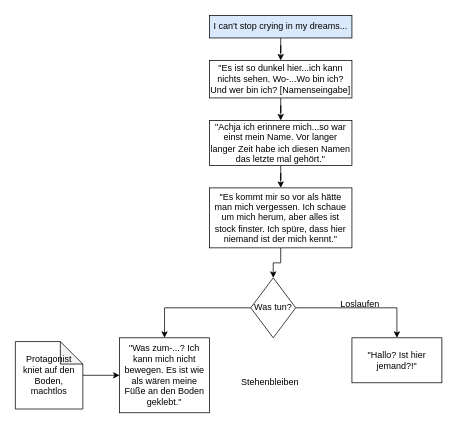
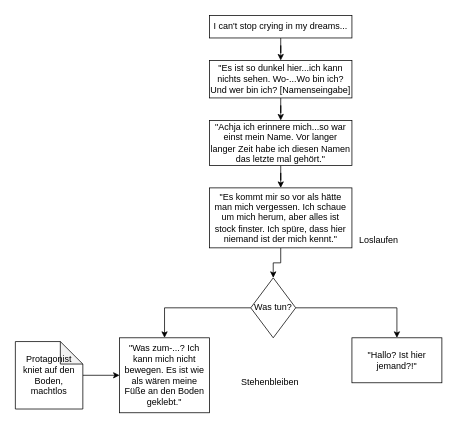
(281, 27) -> (281, 27)
(360, 304) -> (379, 240)
